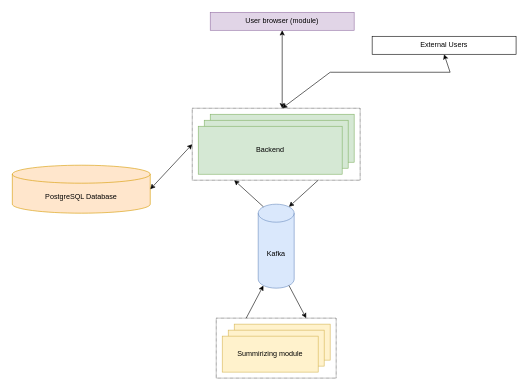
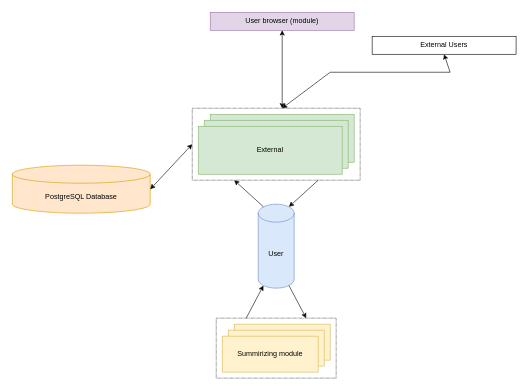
(270, 150) -> (270, 150)
(276, 254) -> (276, 254)
